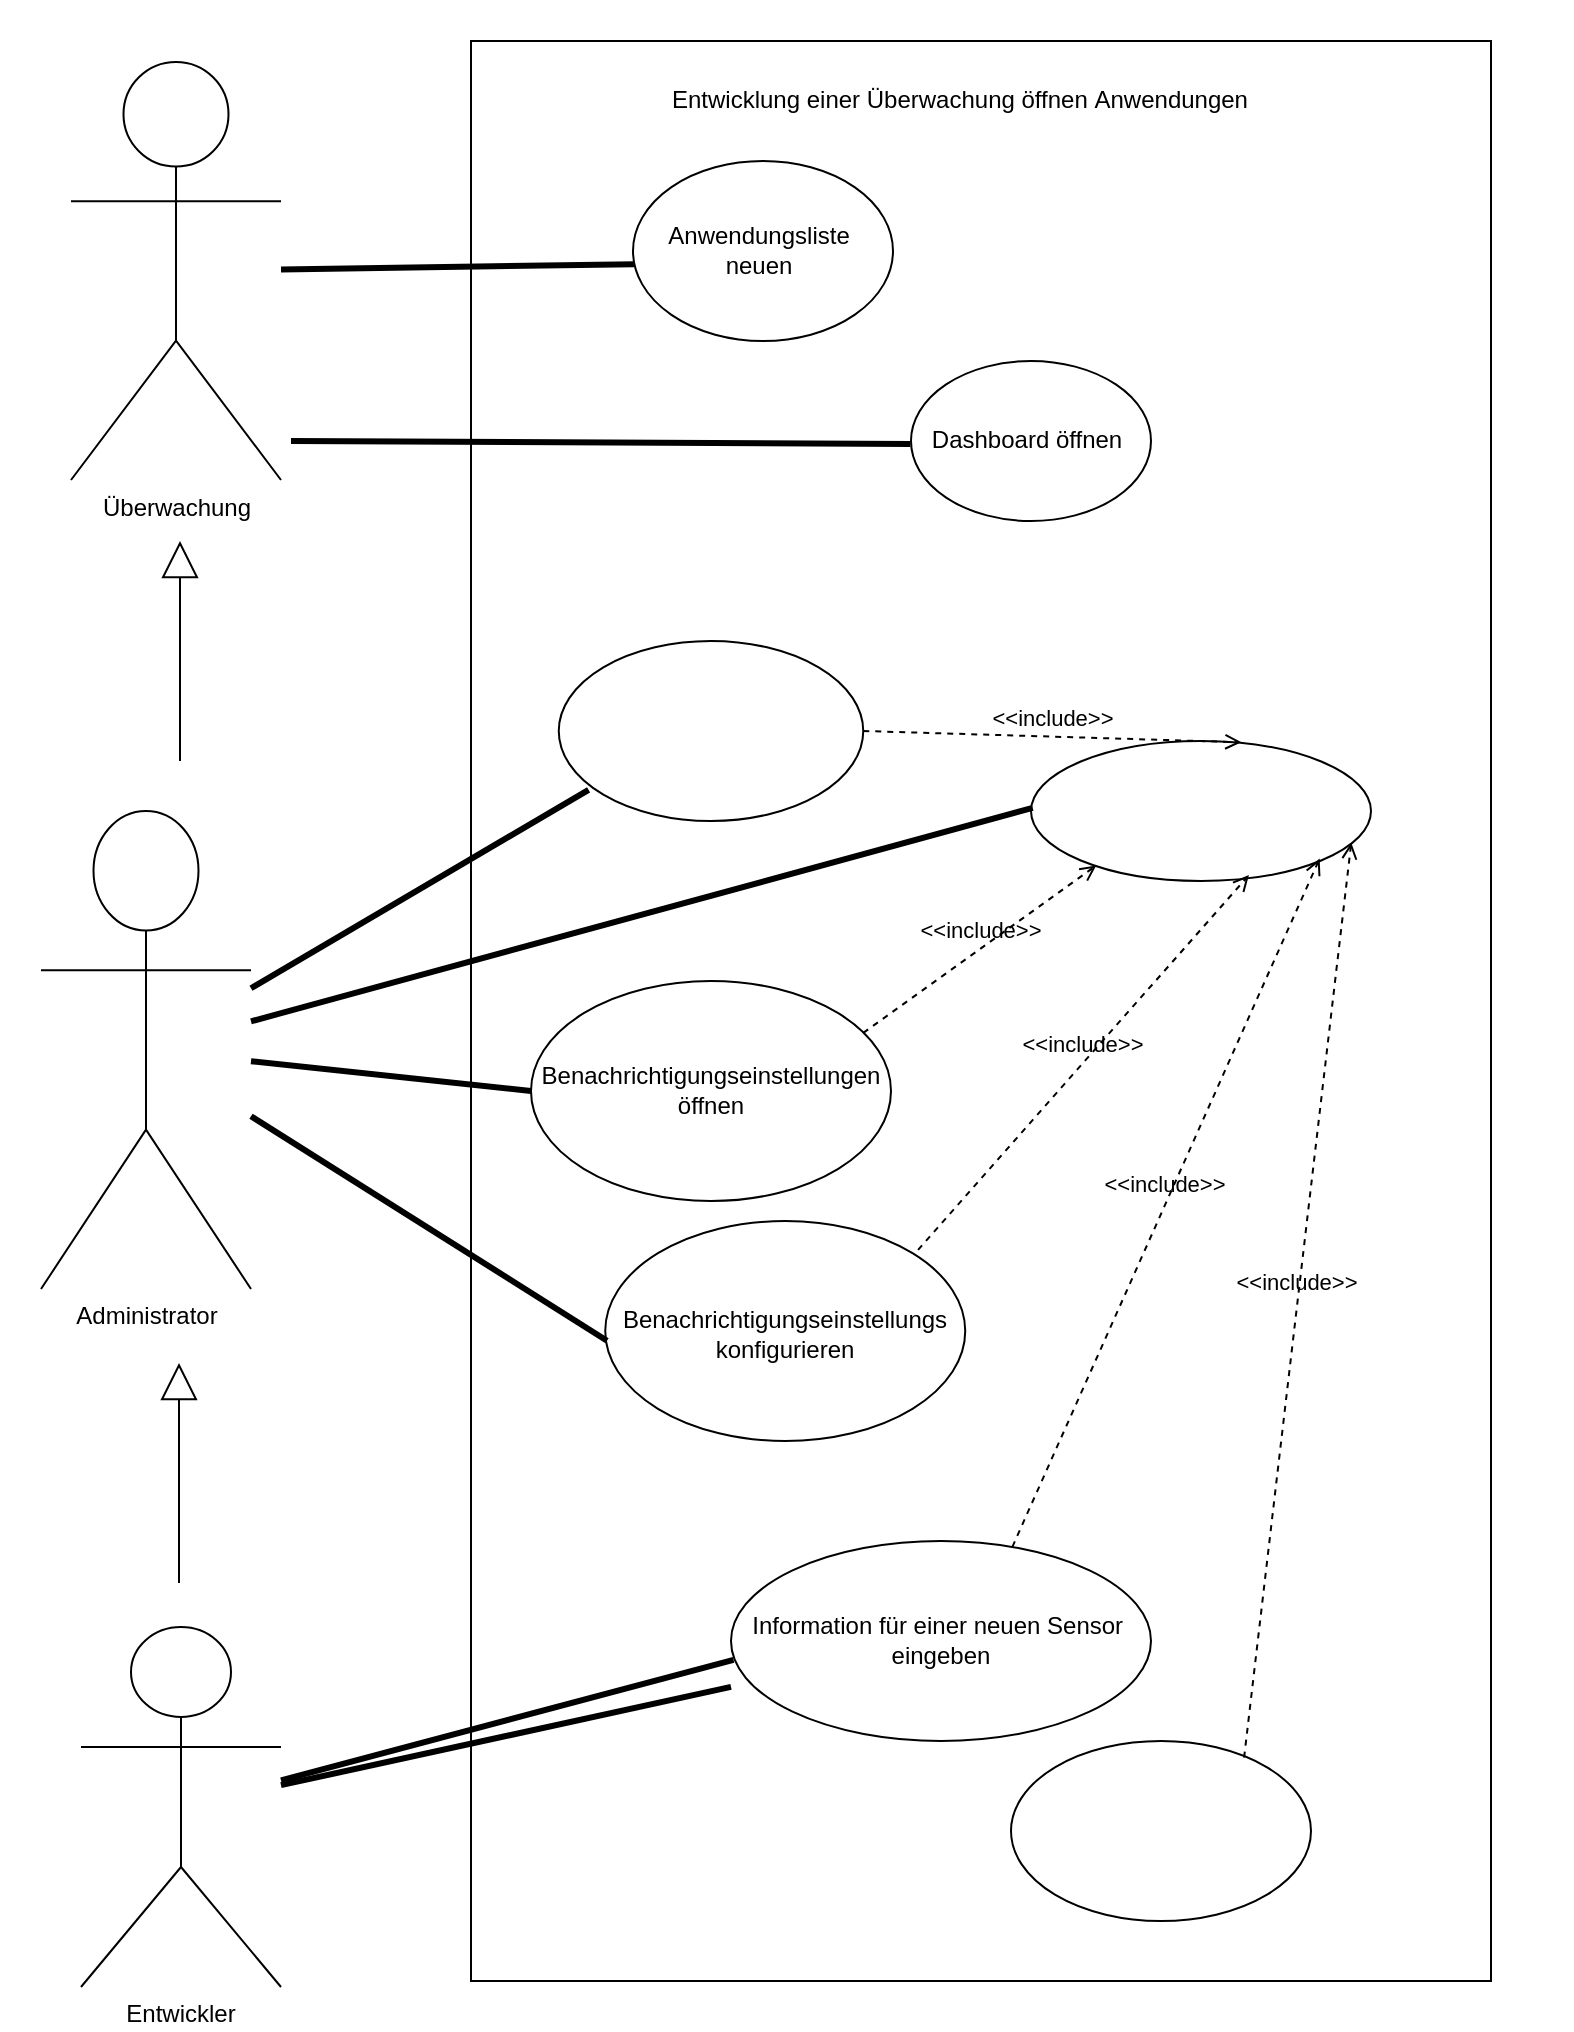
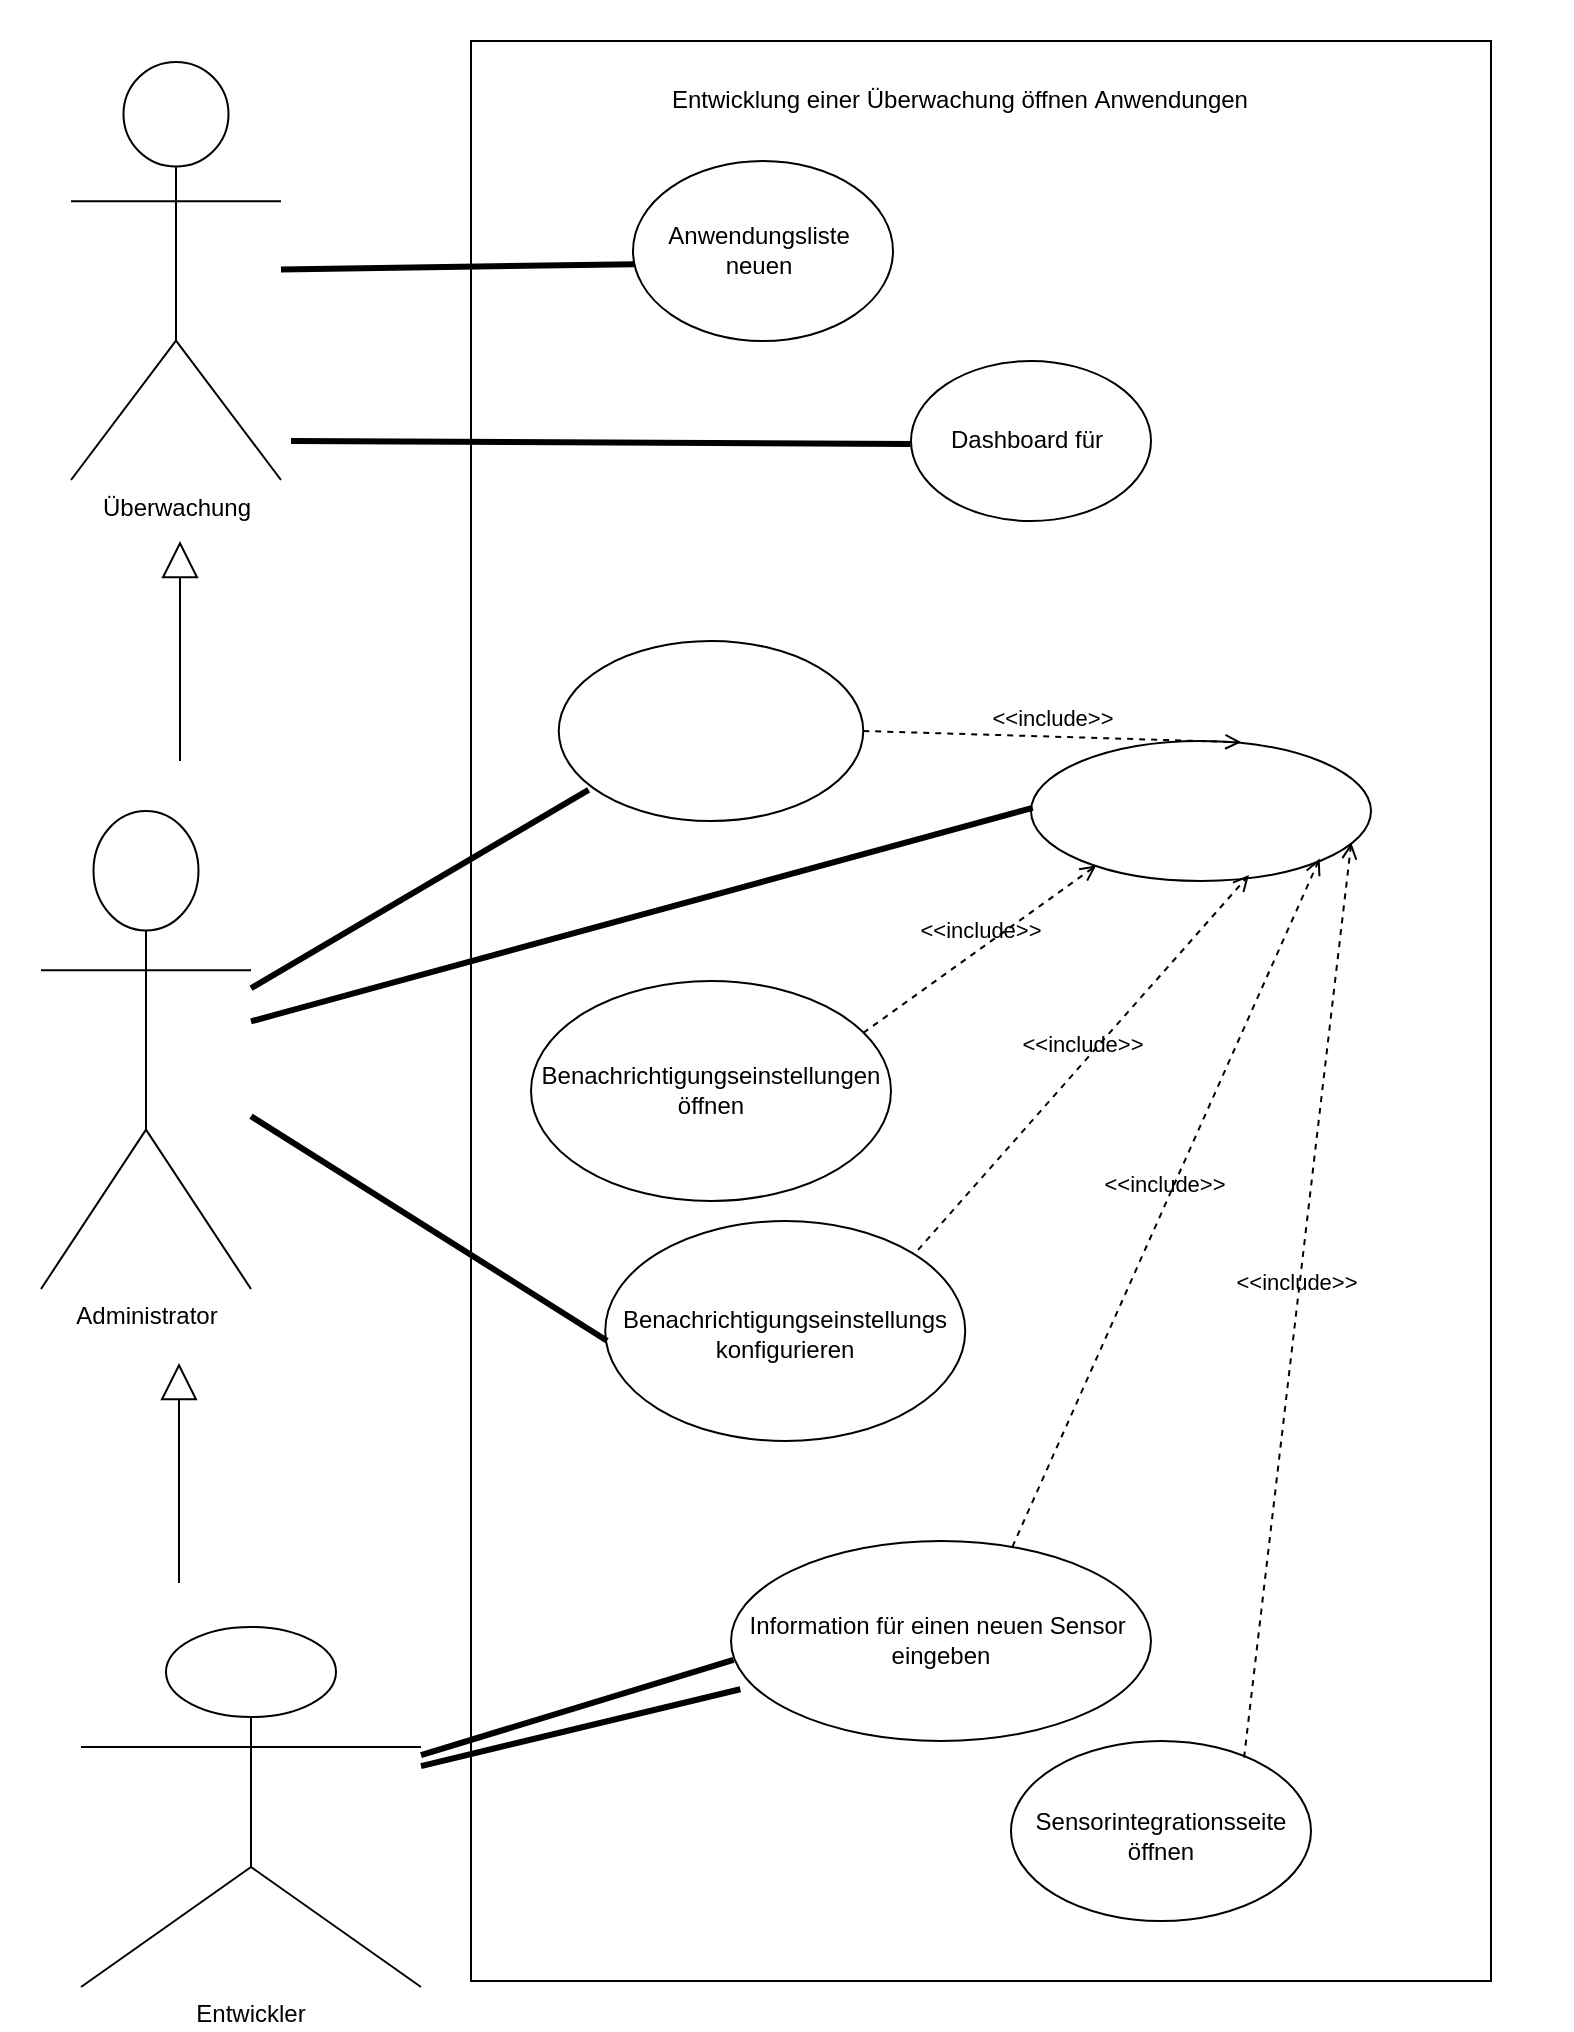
(1028, 441) -> (1028, 441)
(391, 1076) -> none
(942, 1641) -> (942, 1641)
(181, 1807) -> (251, 1807)
none -> (1161, 1837)
